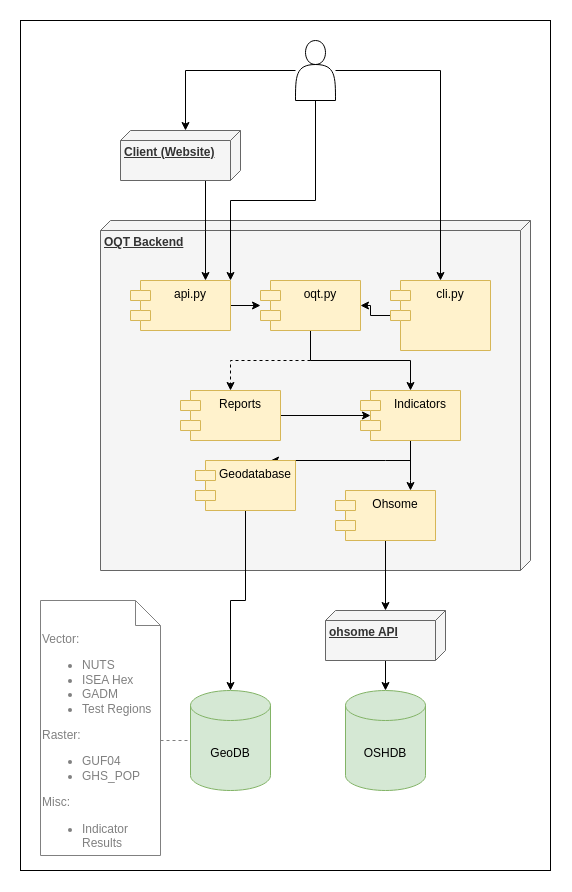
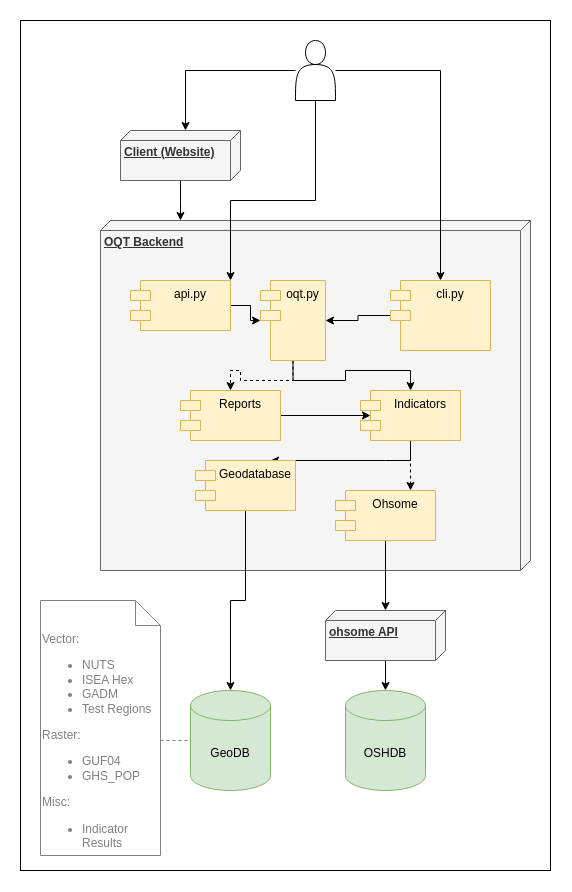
(206, 227) -> (181, 197)
(311, 306) -> (293, 321)
(411, 472) -> (411, 472)
